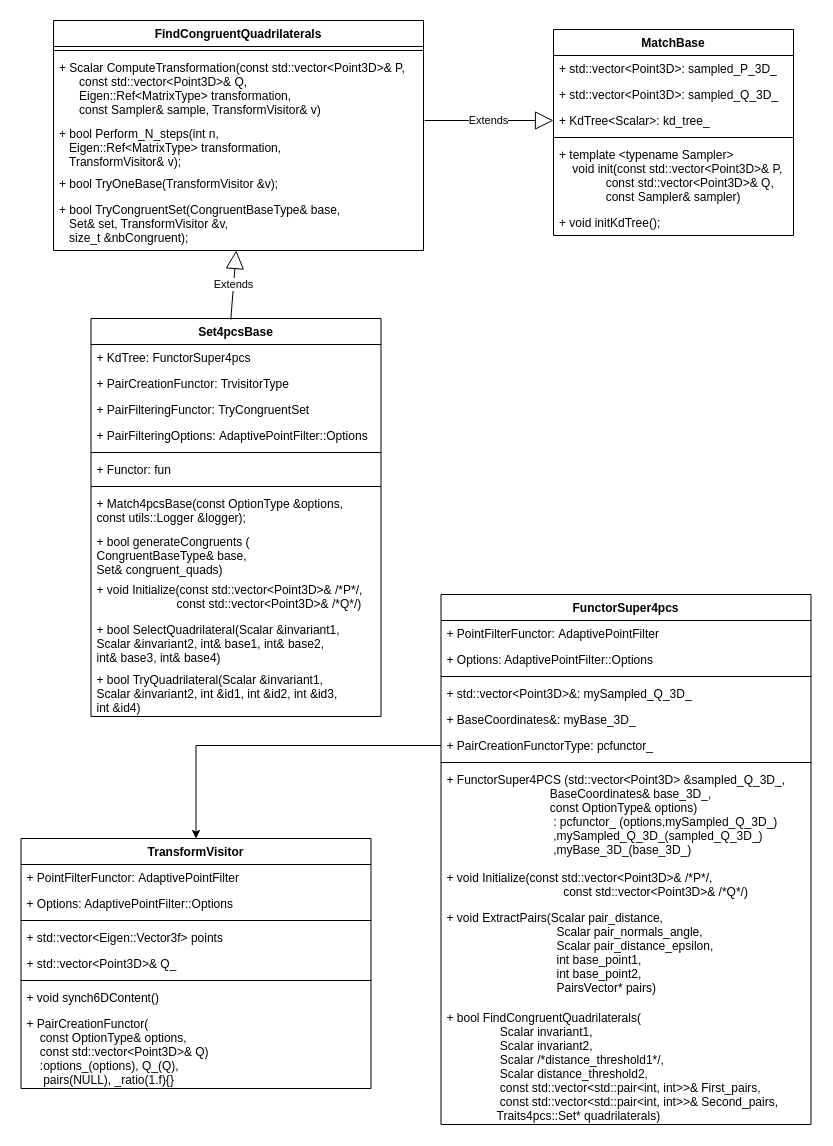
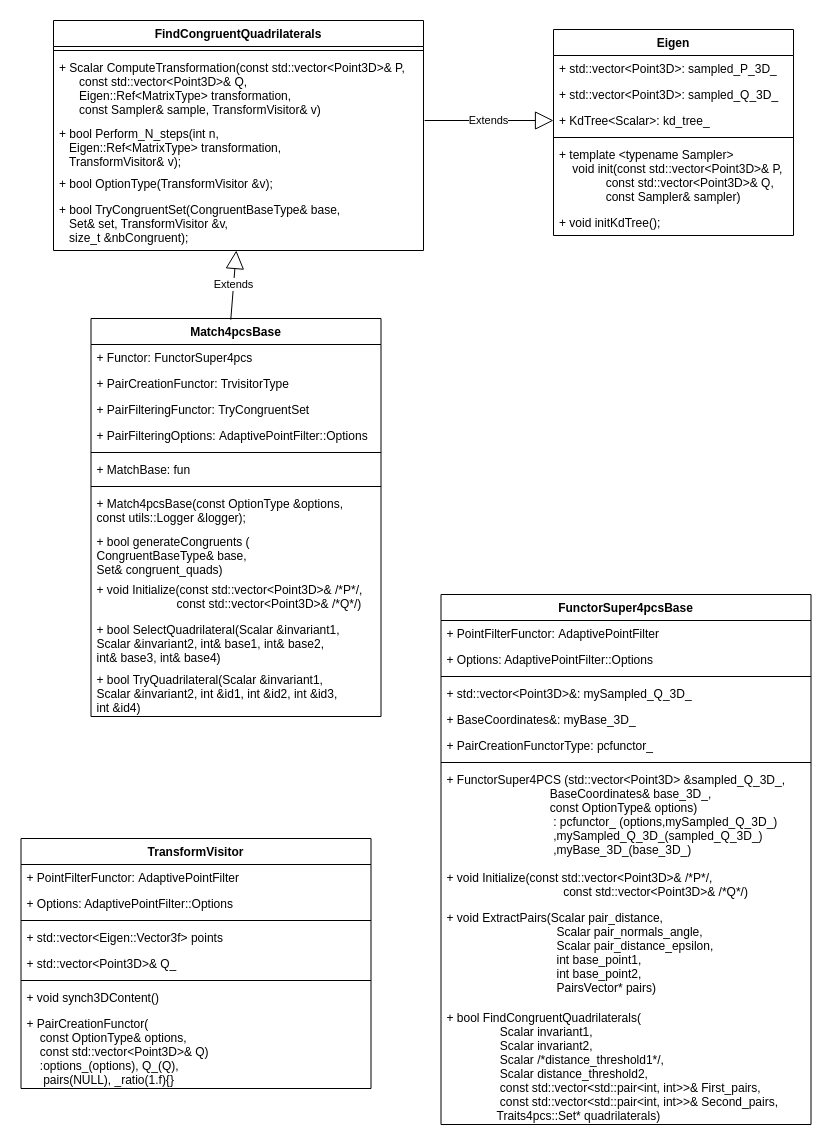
(673, 43) -> (673, 43)
(181, 184) -> (179, 184)
(236, 332) -> (236, 332)
(179, 358) -> (183, 358)
(139, 470) -> (146, 470)
(626, 608) -> (626, 608)
(275, 746) -> none
(101, 998) -> (101, 998)
